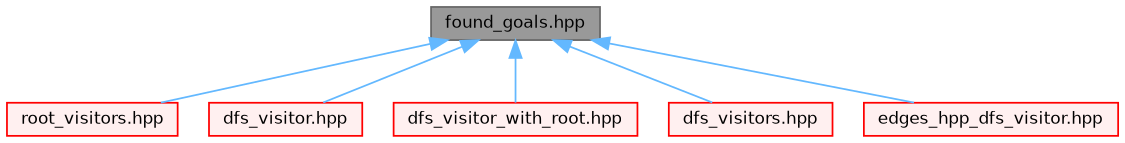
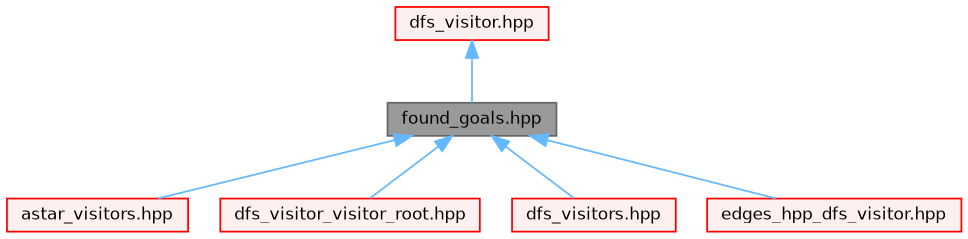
(393, 75) -> (472, 80)
(92, 119) -> (98, 215)
(516, 119) -> (350, 215)
